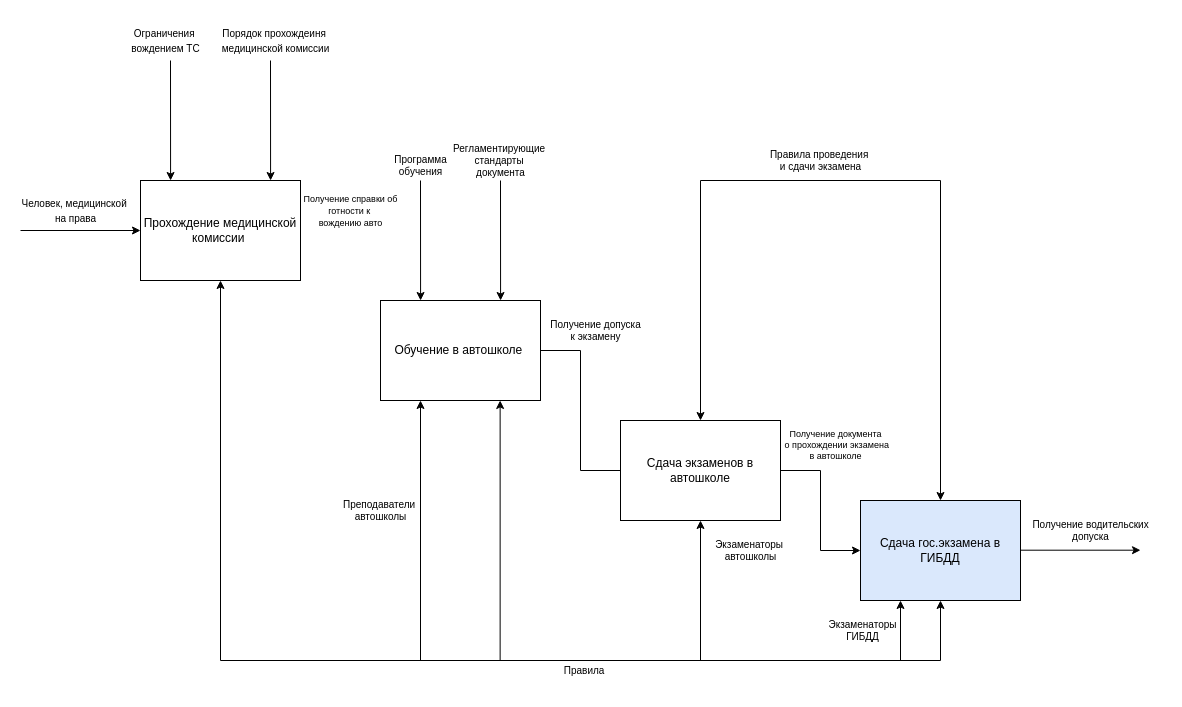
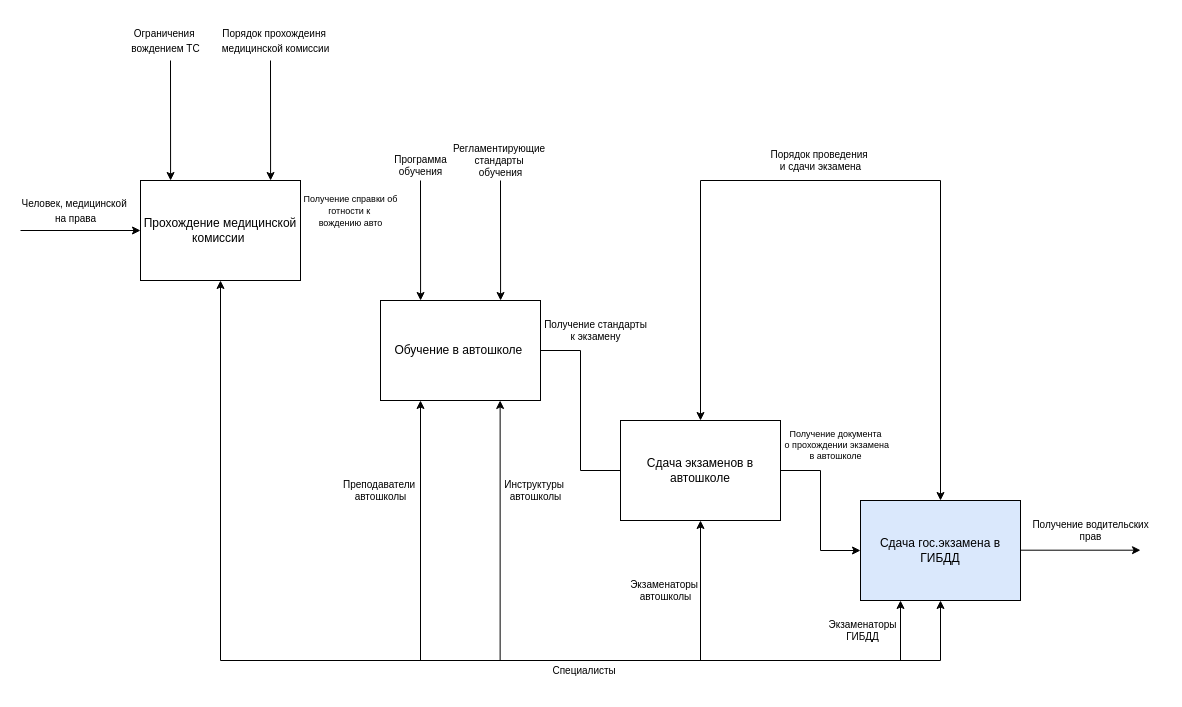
(501, 161) -> (501, 161)
(821, 161) -> (821, 161)
(596, 331) -> (596, 331)
none -> (536, 491)
(381, 511) -> (381, 491)
(1091, 531) -> (1091, 531)
(751, 551) -> (666, 591)
(586, 671) -> (586, 671)
